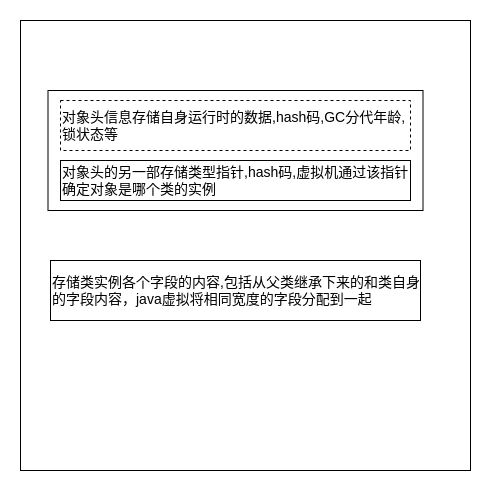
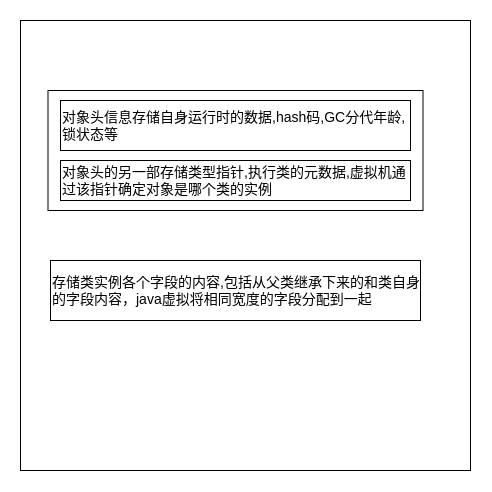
(236, 126) -> (236, 126)
(237, 181) -> (237, 181)
